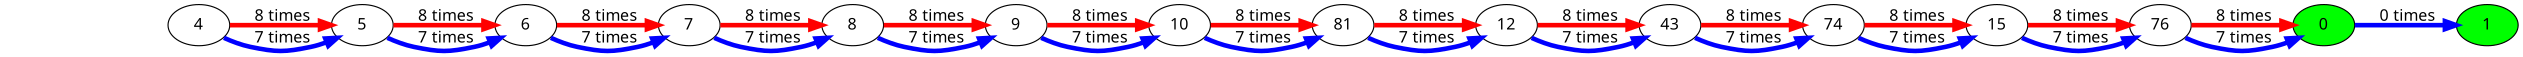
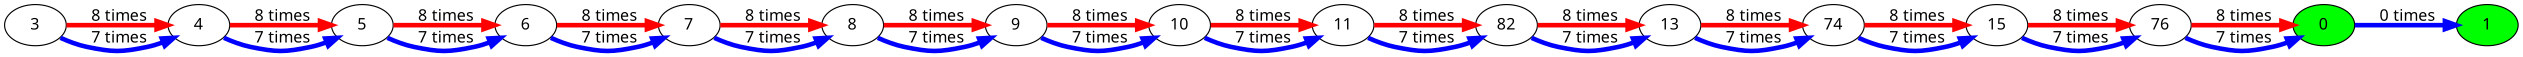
none -> (35, 25)
(1343, 25) -> (1343, 25)
(1507, 25) -> (1507, 25)
(1670, 25) -> (1670, 25)
